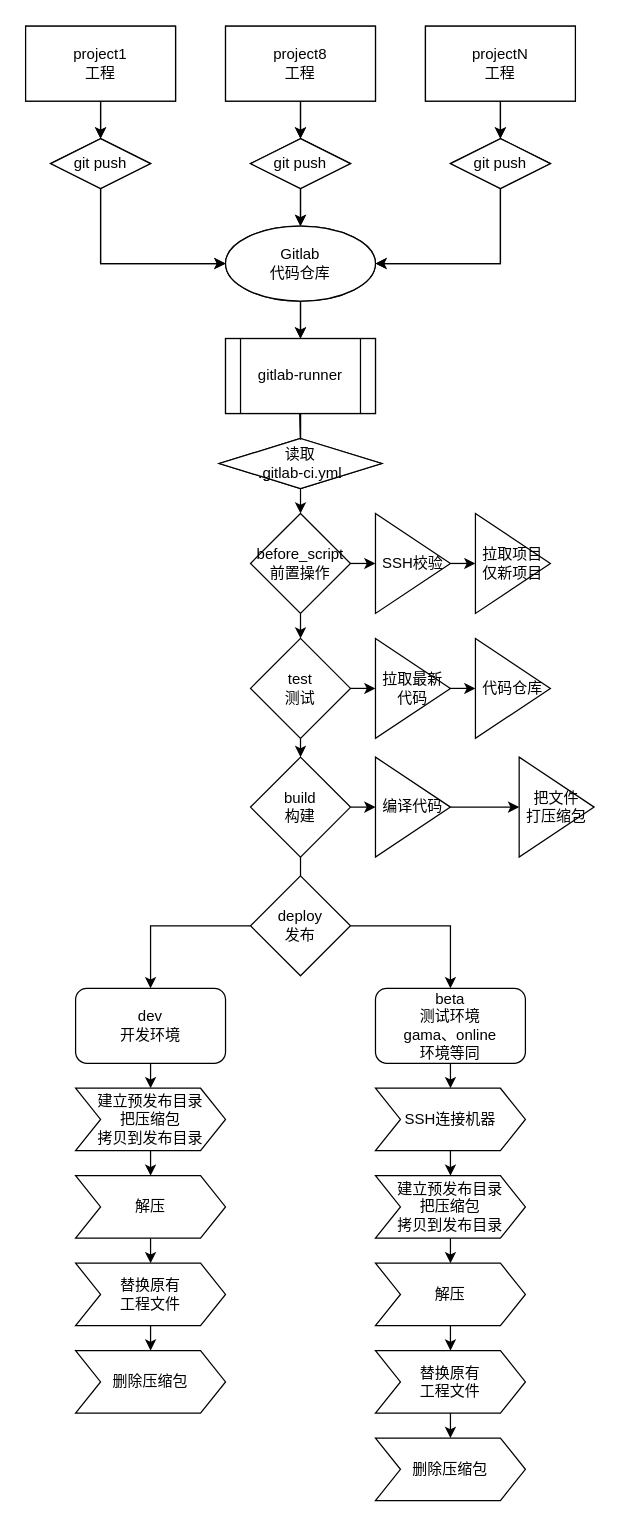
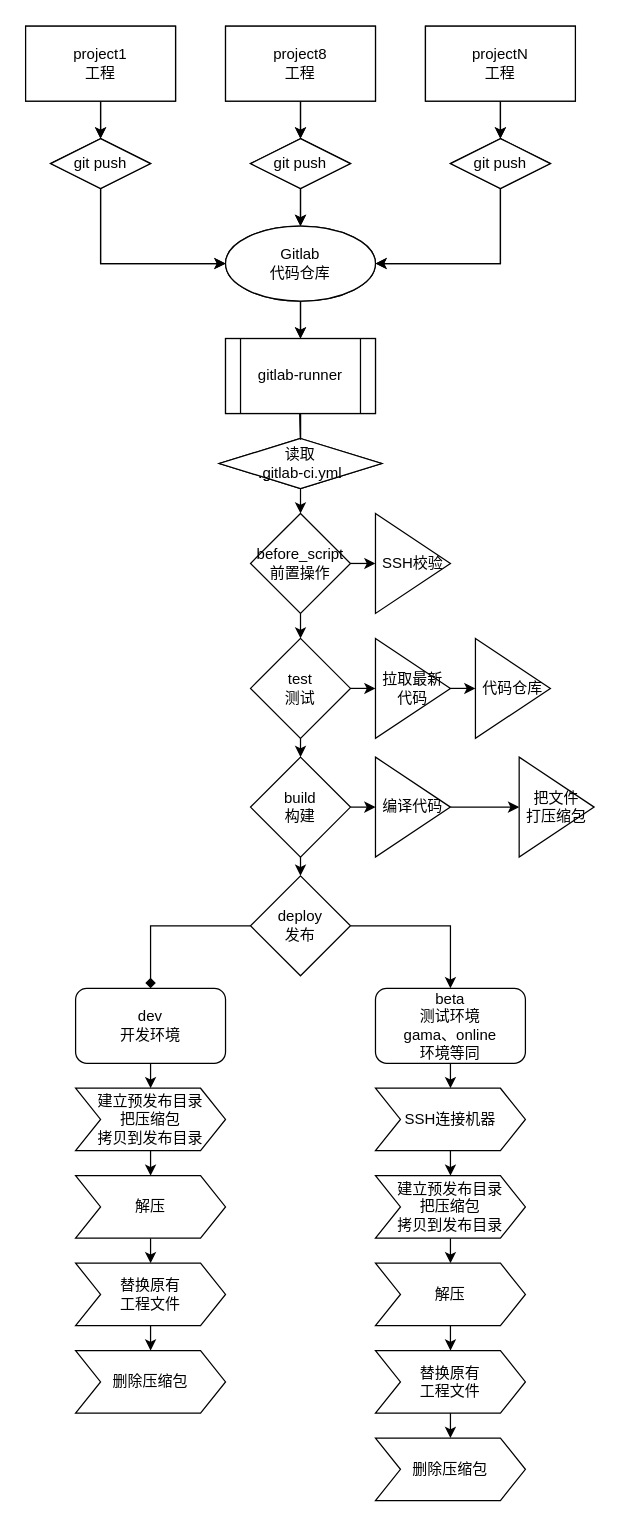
(459, 563) -> none
(513, 563) -> none
(301, 869) -> (301, 866)
(151, 978) -> (151, 977)
